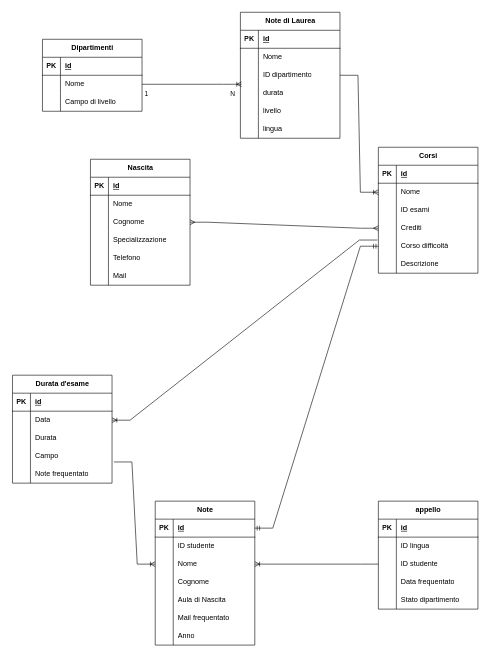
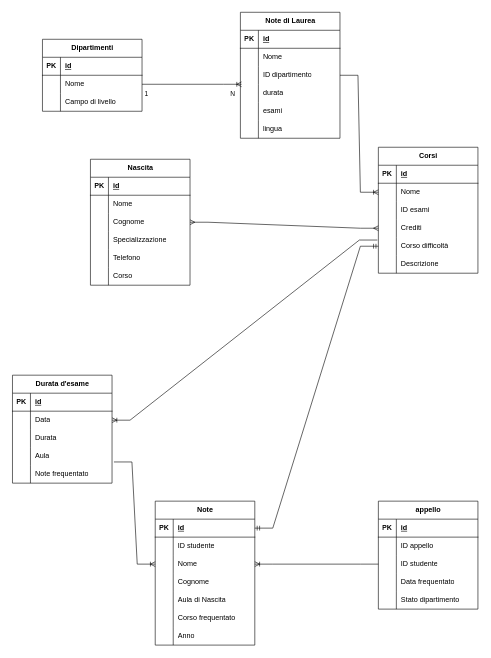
(273, 111) -> (272, 111)
(119, 276) -> (123, 276)
(45, 456) -> (42, 456)
(416, 546) -> (418, 546)
(207, 618) -> (211, 618)
